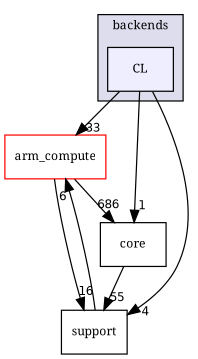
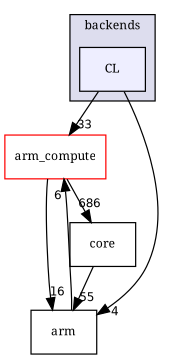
(137, 151) -> none
(94, 332) -> (64, 332)
